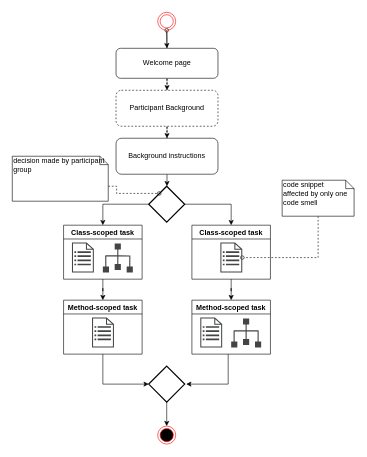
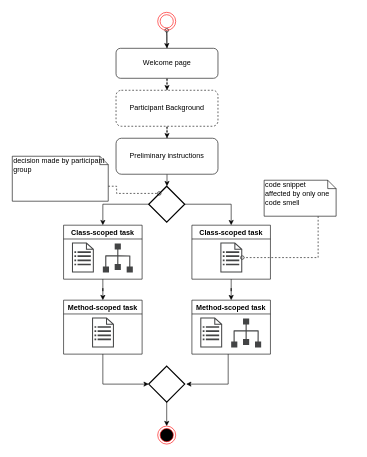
(167, 156) -> (167, 156)
(318, 198) -> (300, 198)
